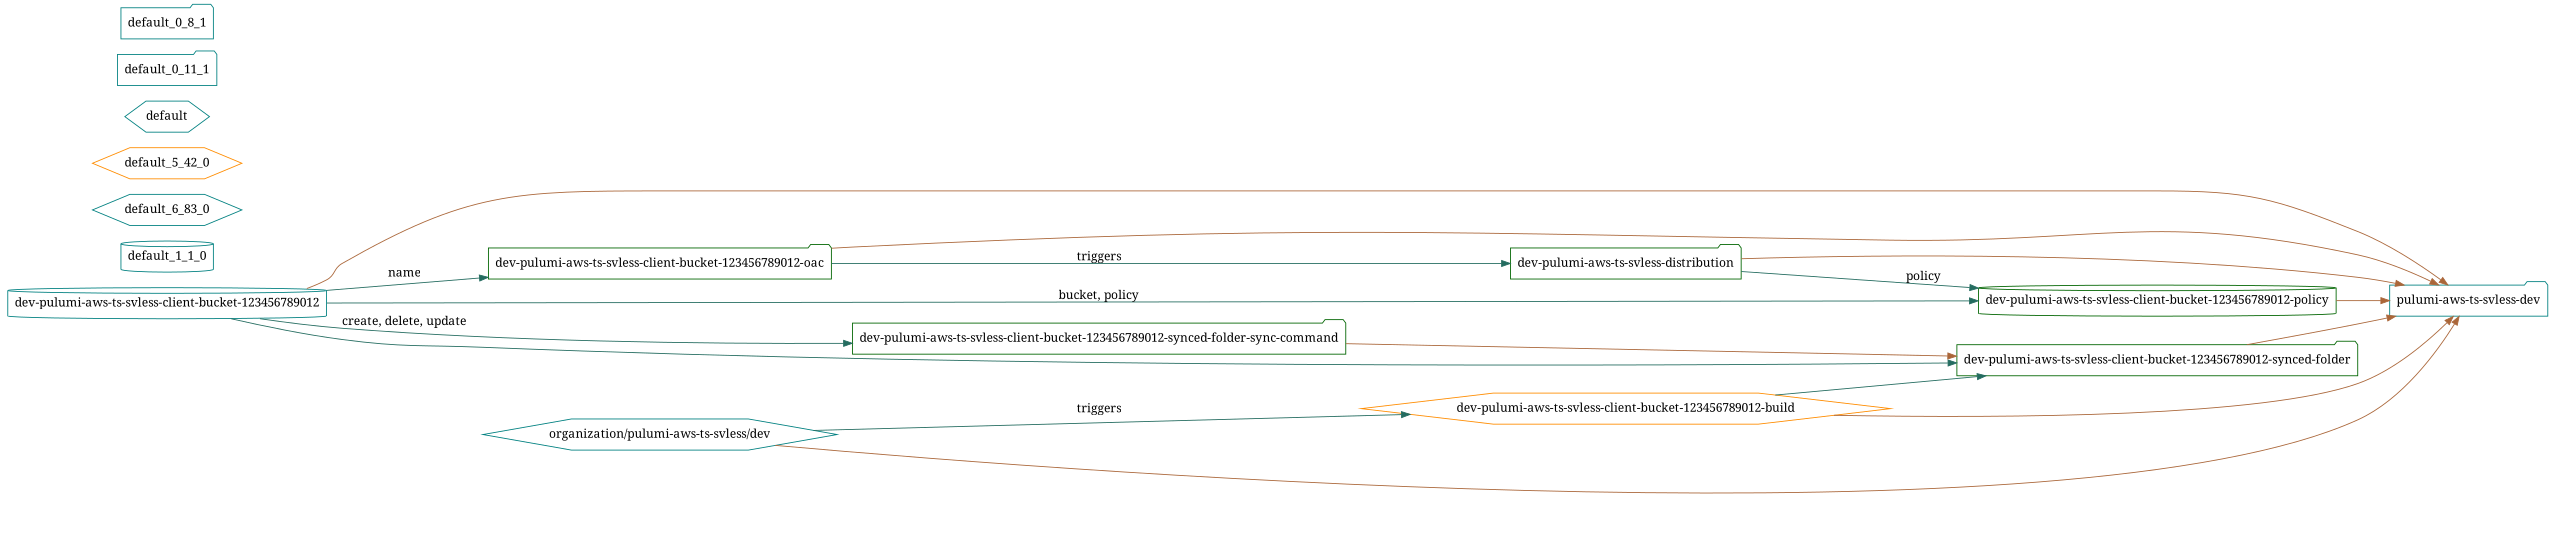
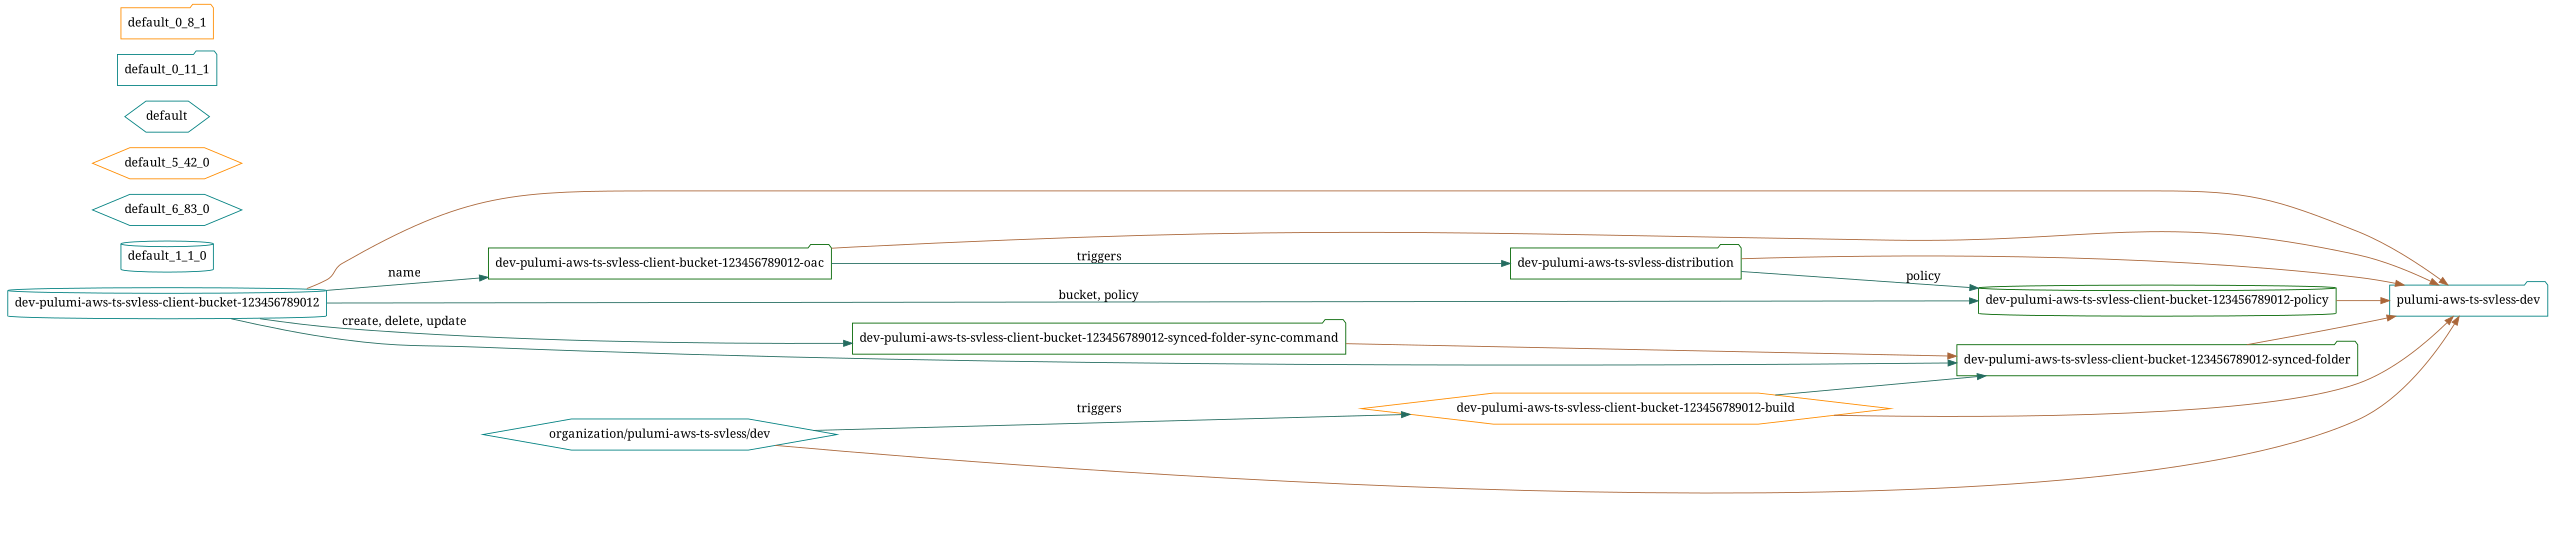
(167, 23) -> (167, 23)
